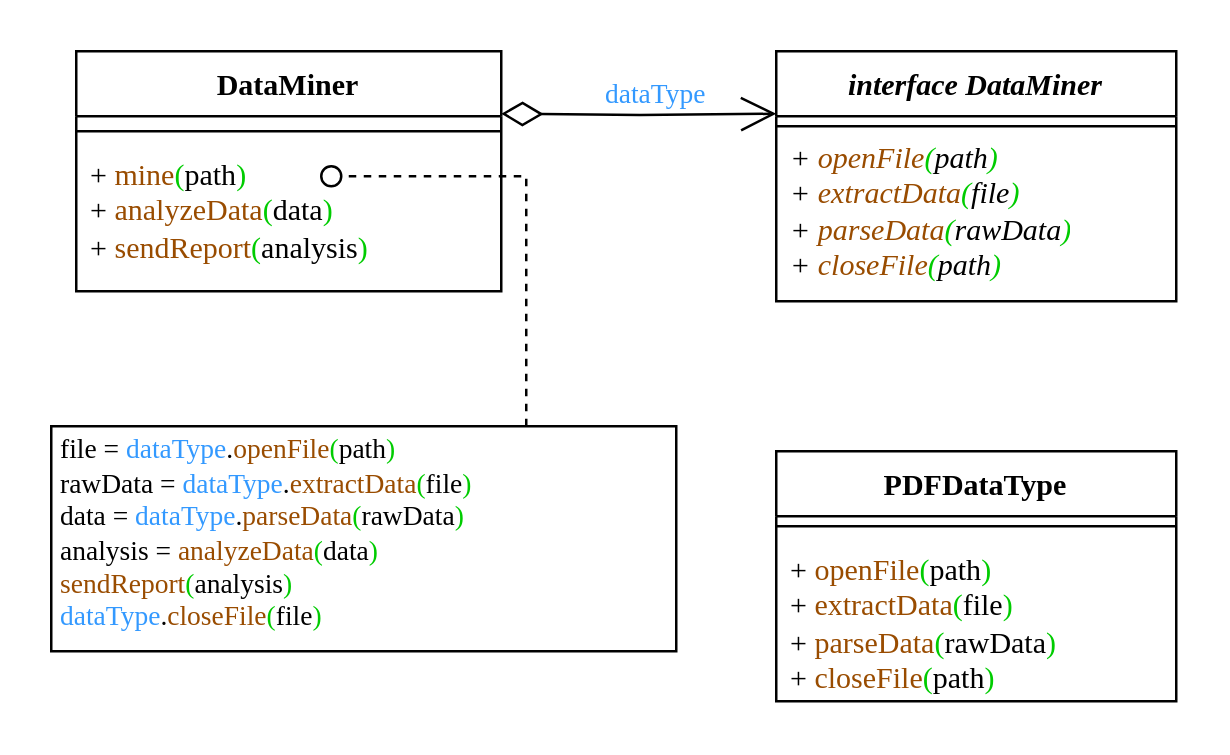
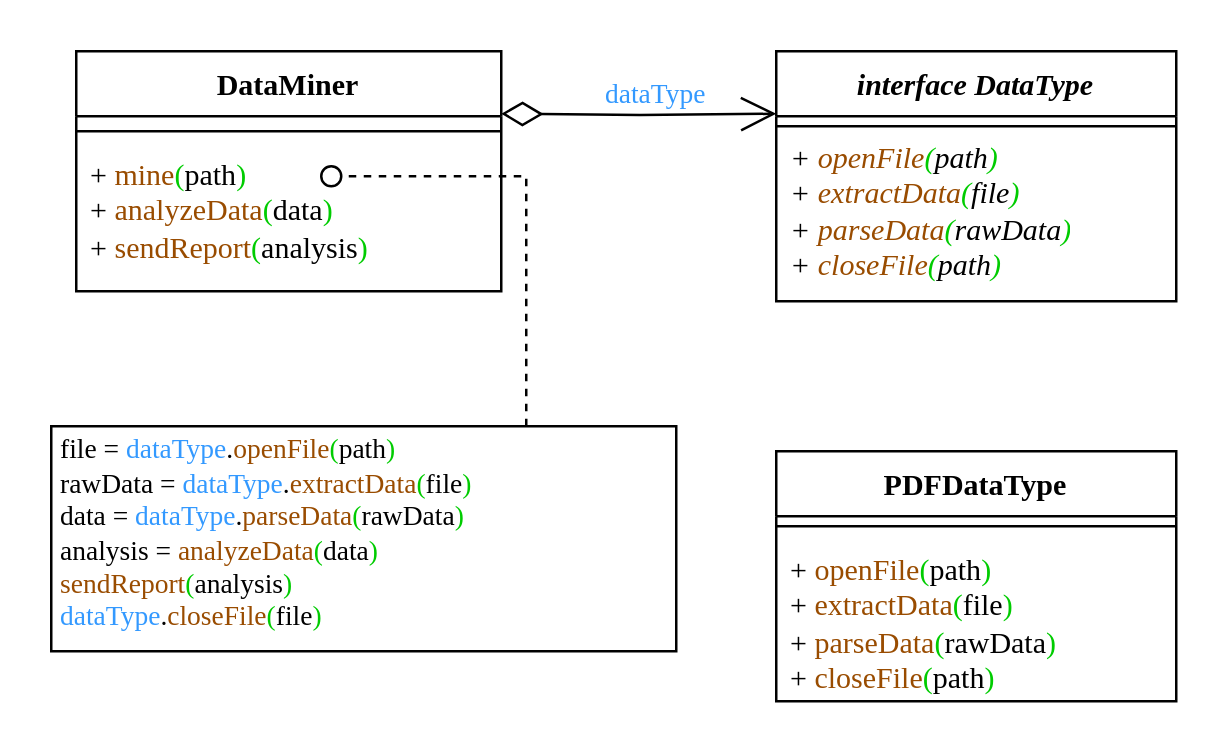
(976, 87) -> (976, 87)
